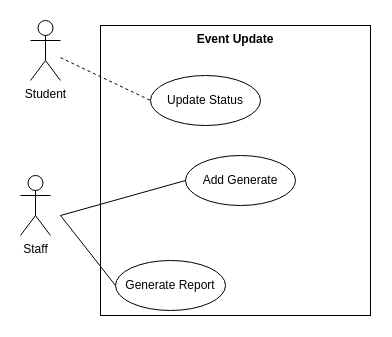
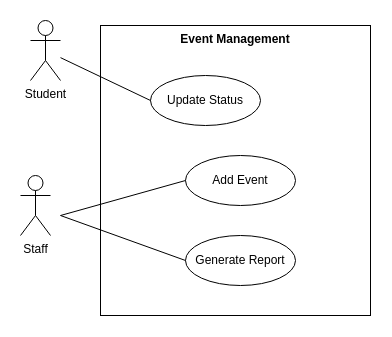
(236, 40) -> (236, 40)
(105, 79) -> (105, 79)
(241, 181) -> (241, 181)
(171, 286) -> (241, 261)
